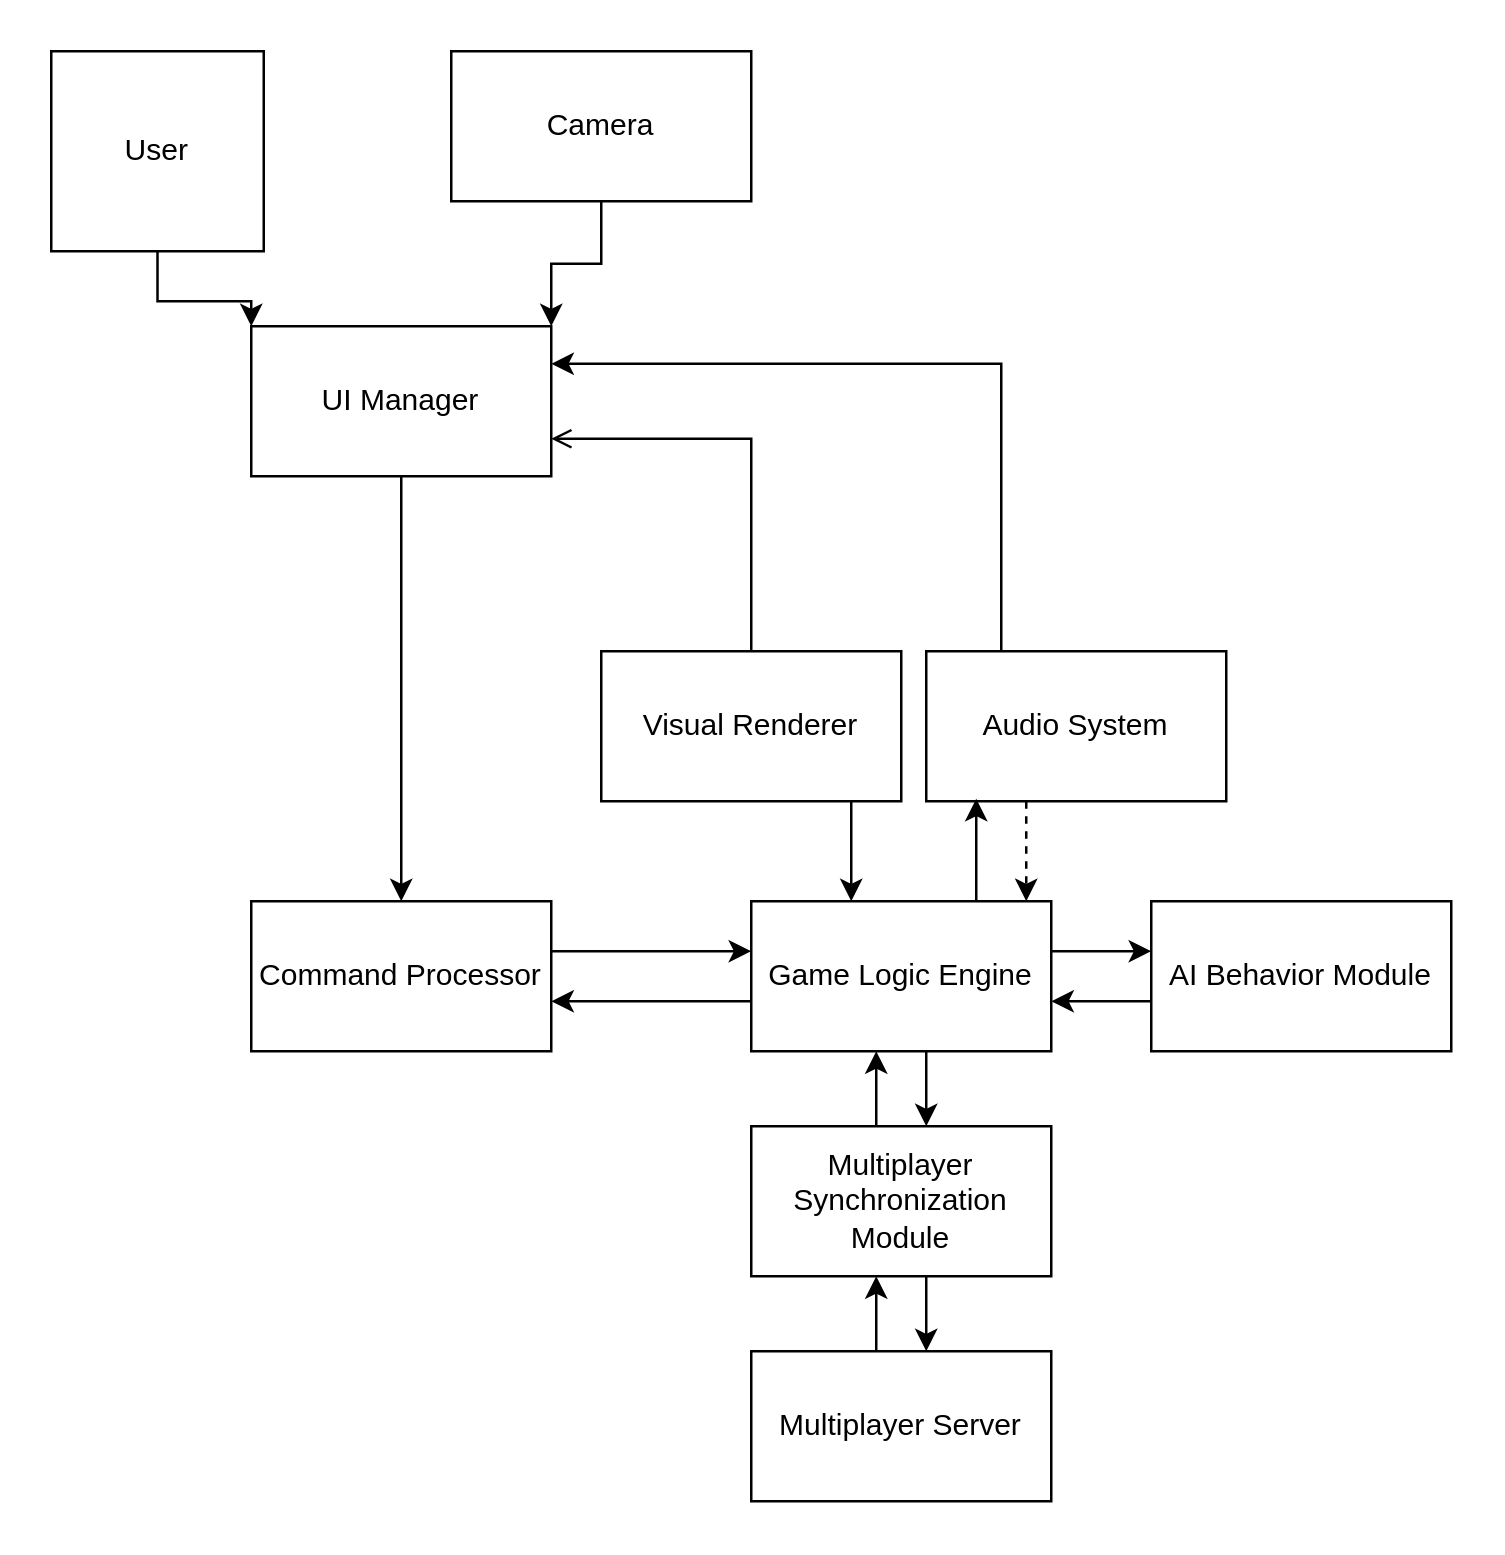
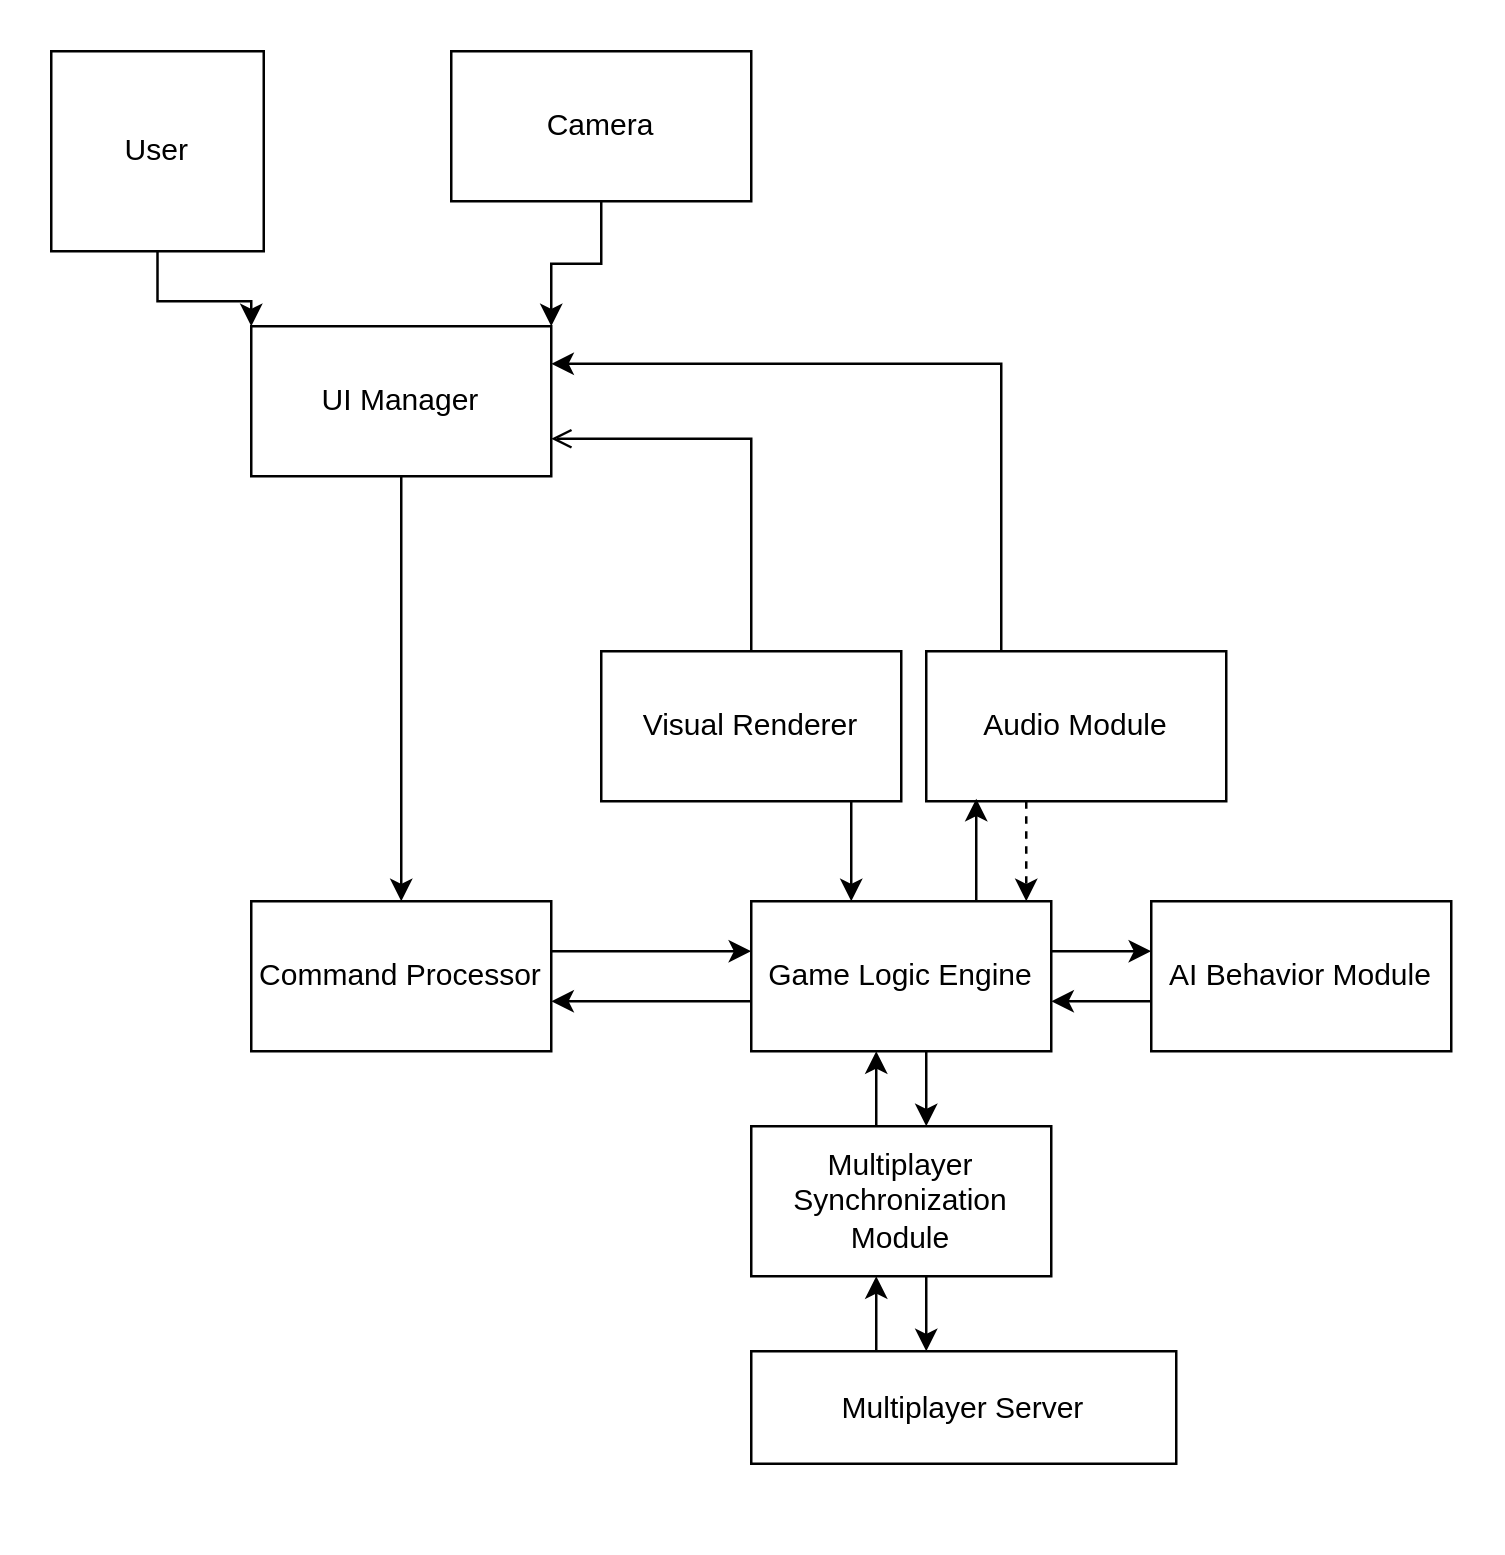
(1076, 726) -> (1076, 726)
(901, 1426) -> (964, 1408)
